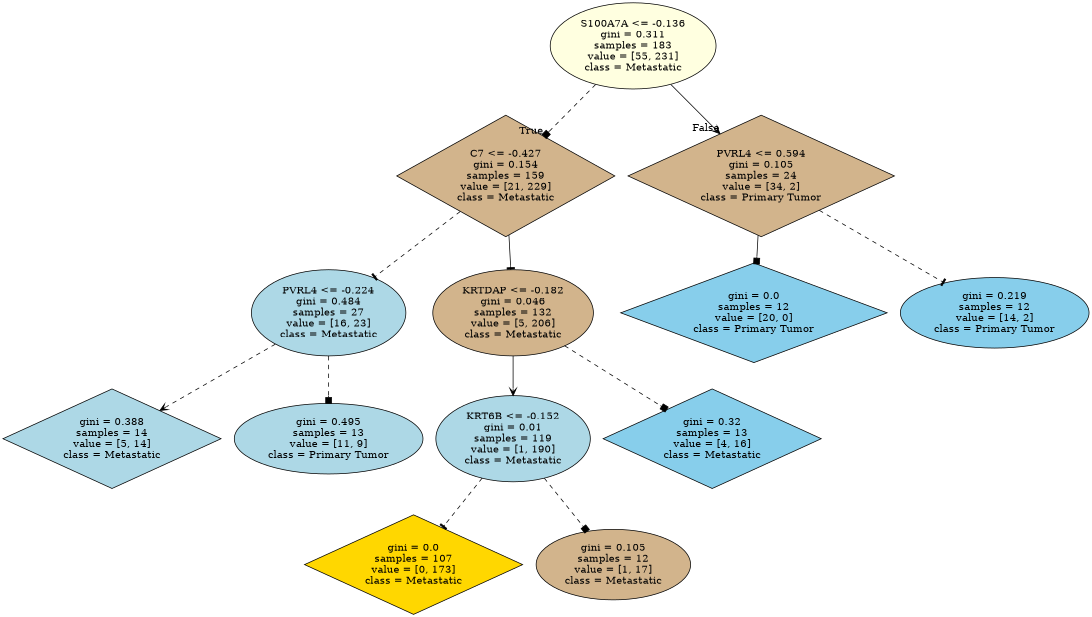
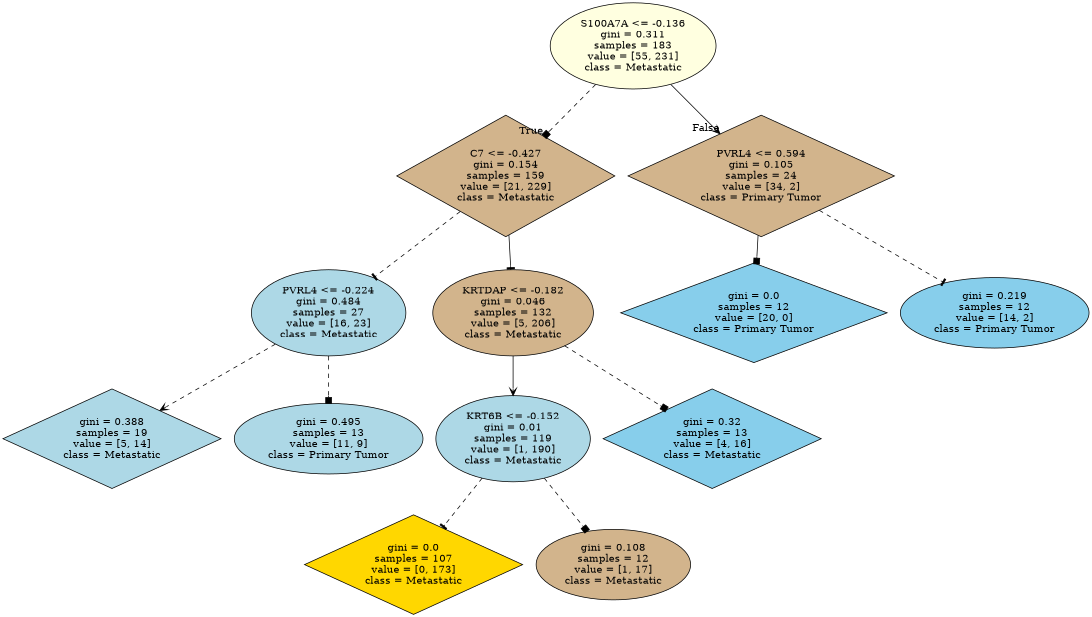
(112, 439) -> (112, 439)
(613, 565) -> (613, 565)
